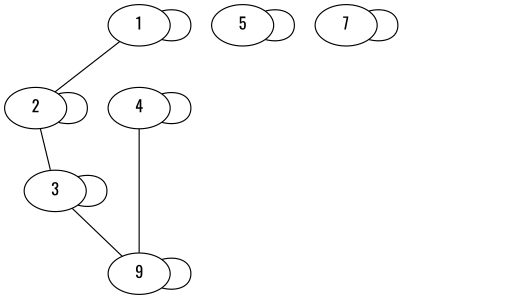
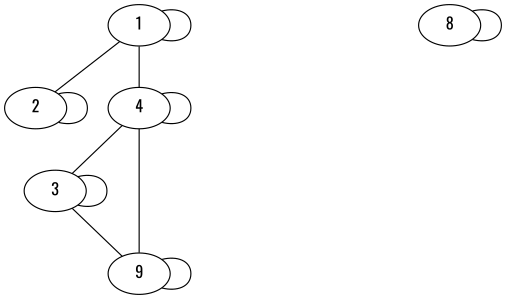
(243, 25) -> none
(346, 25) -> none
none -> (450, 25)
none -> (139, 67)
(45, 149) -> (97, 150)
